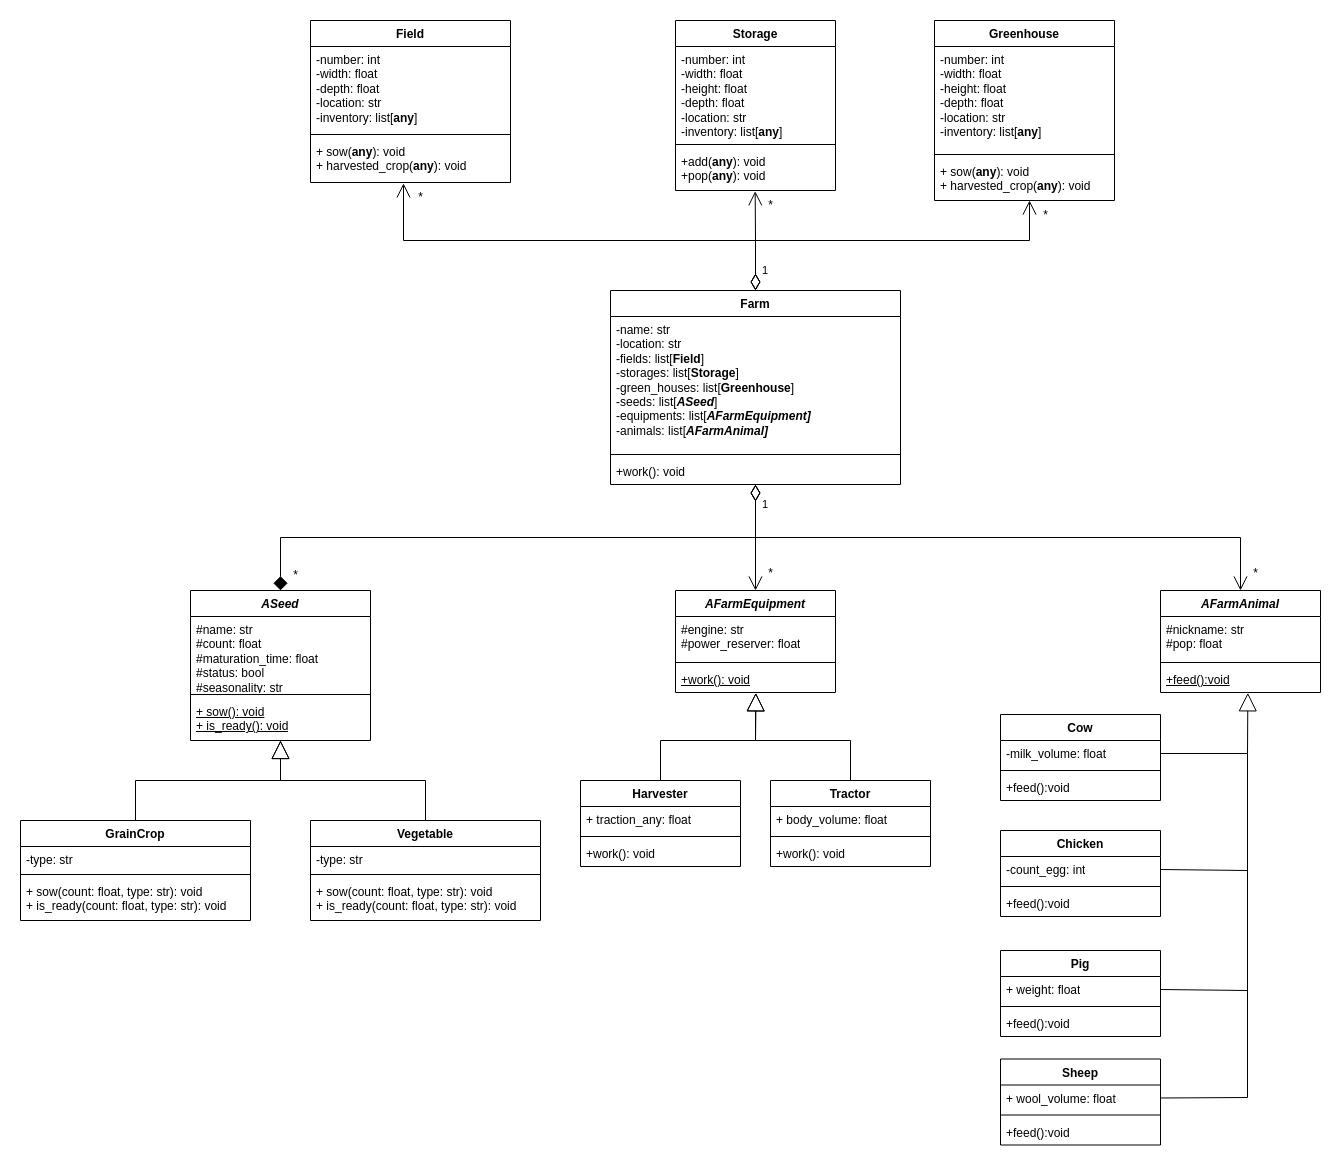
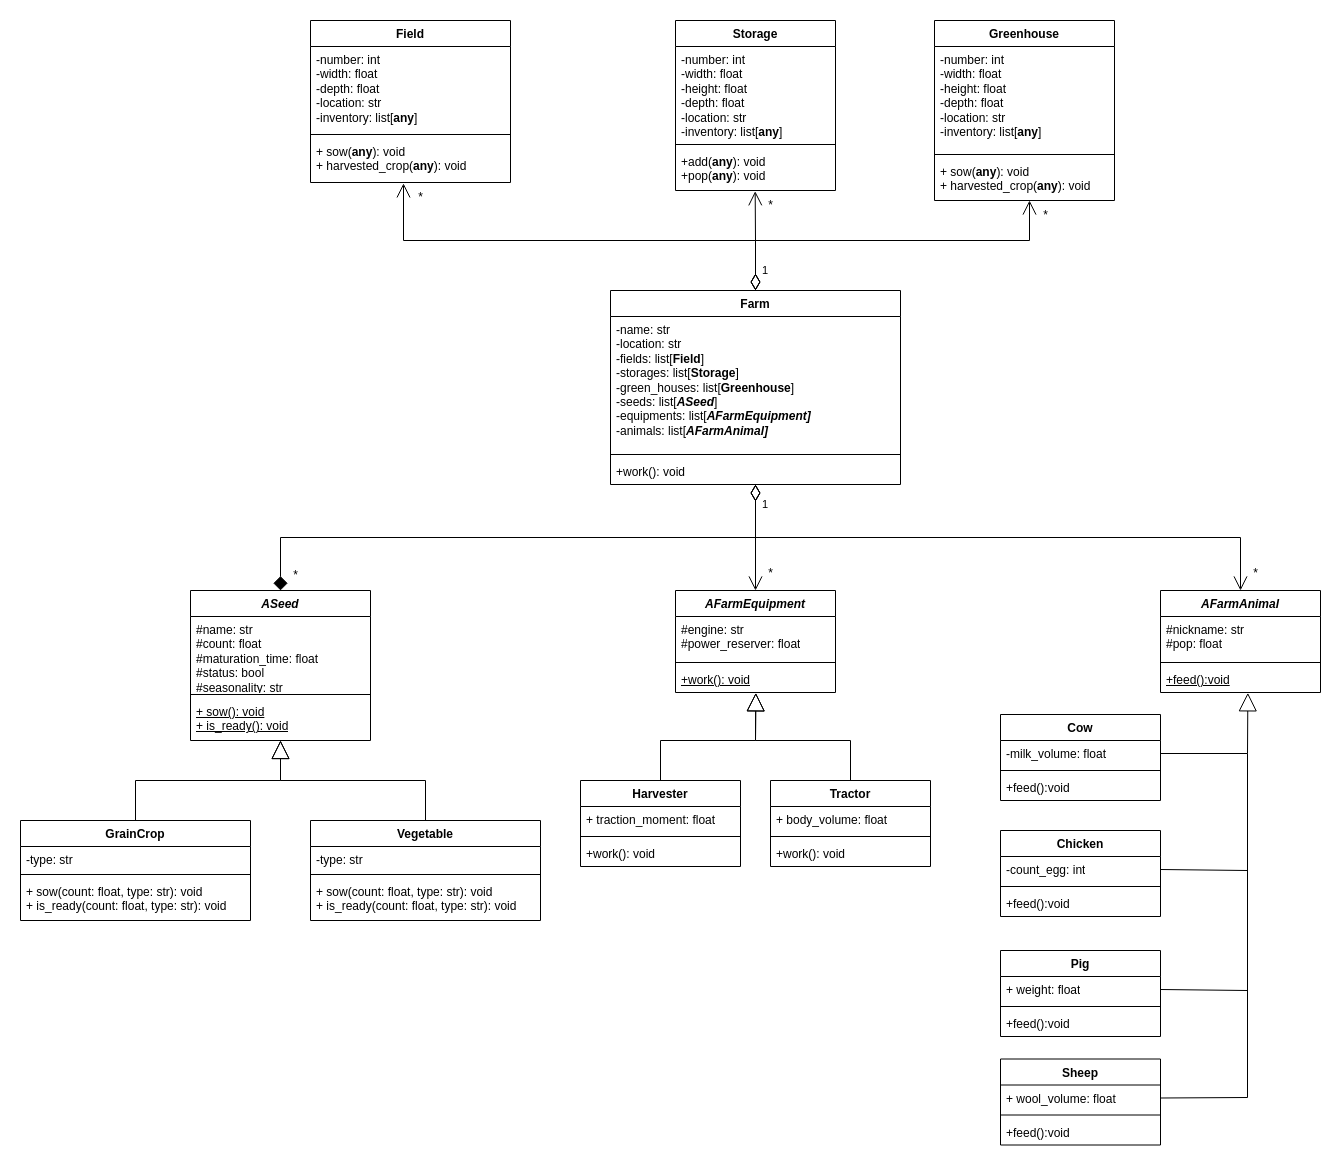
(649, 821) -> (659, 821)
